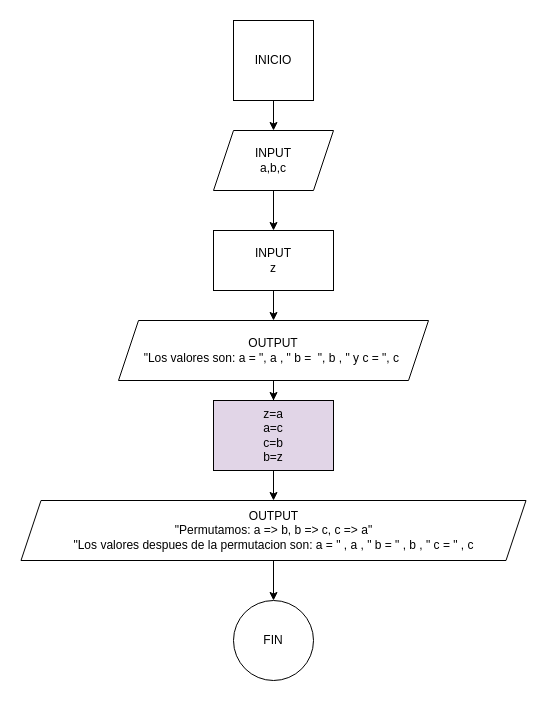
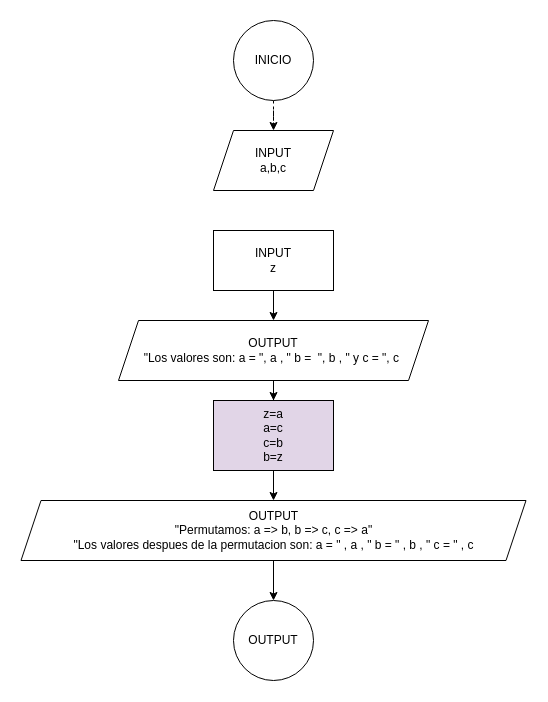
(274, 61) -> (274, 61)
(274, 120) -> (274, 120)
(274, 207) -> none
(274, 641) -> (274, 641)
